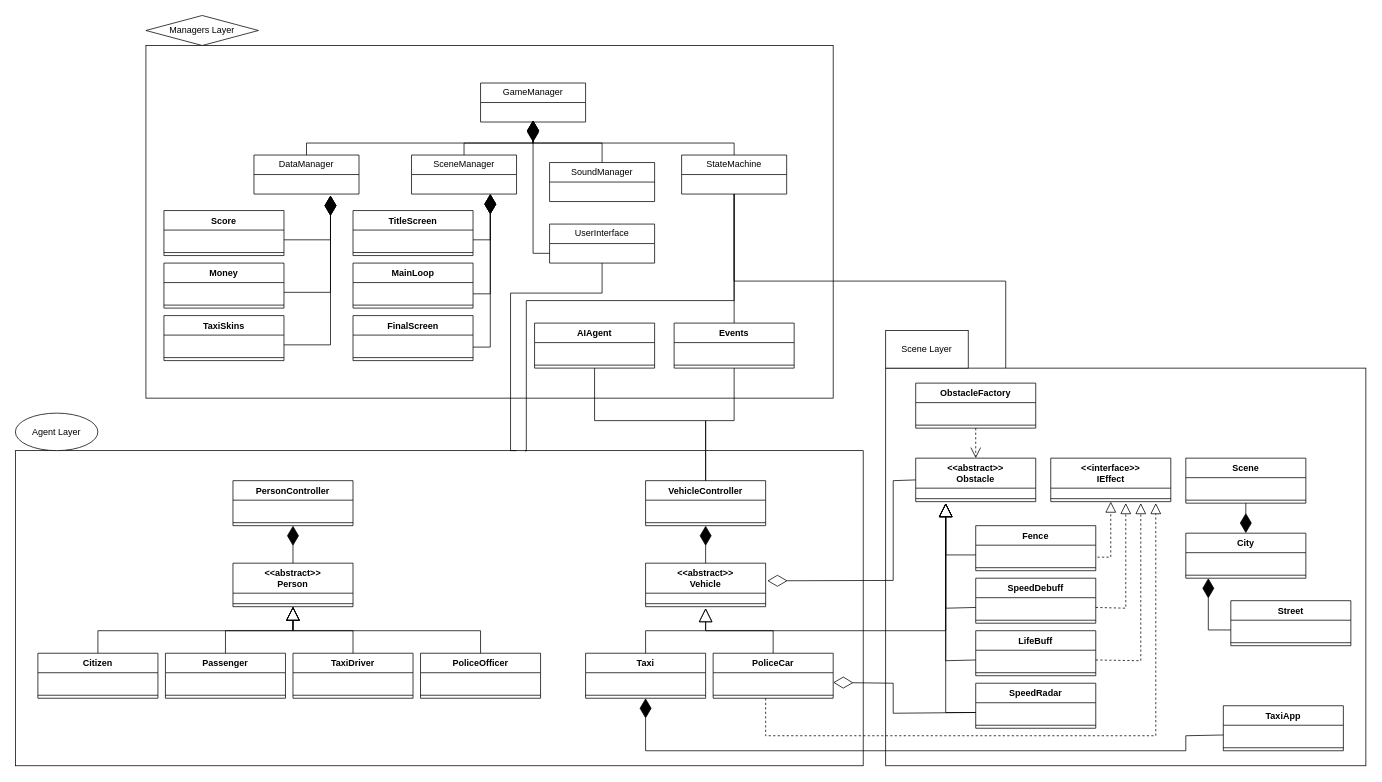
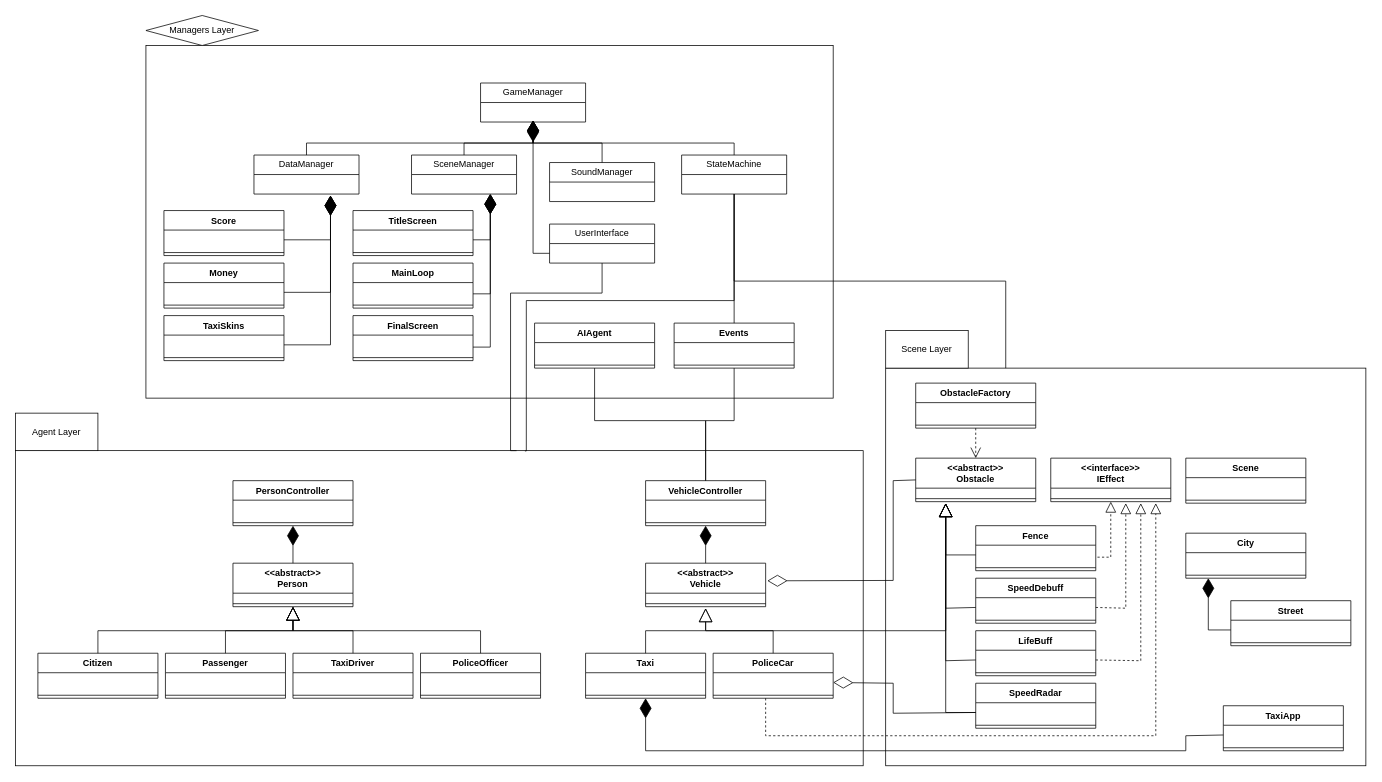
(57, 432) -> (57, 432)
(1245, 508) -> none
